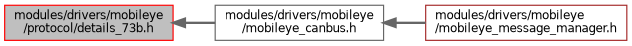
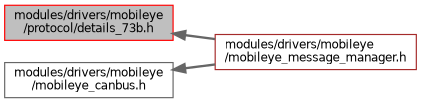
(200, 23) -> (200, 37)
